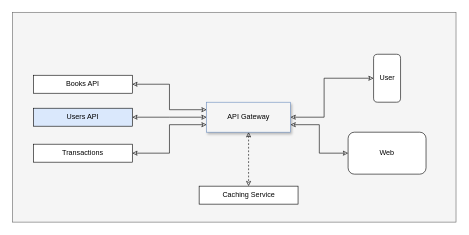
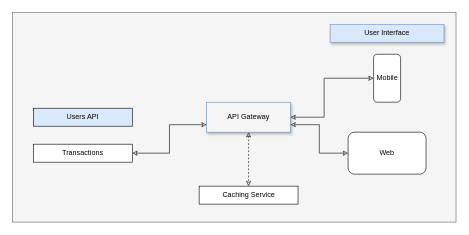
none -> (387, 33)
(388, 78) -> (388, 78)
(83, 84) -> none
(170, 97) -> none
(170, 117) -> none
